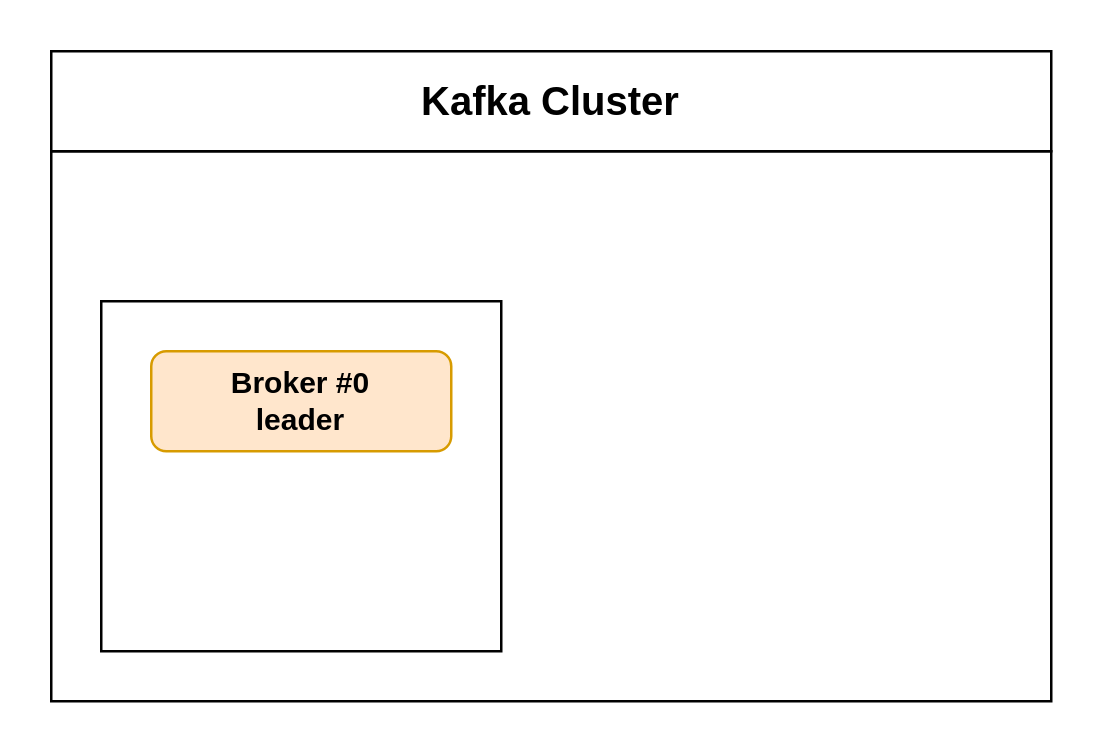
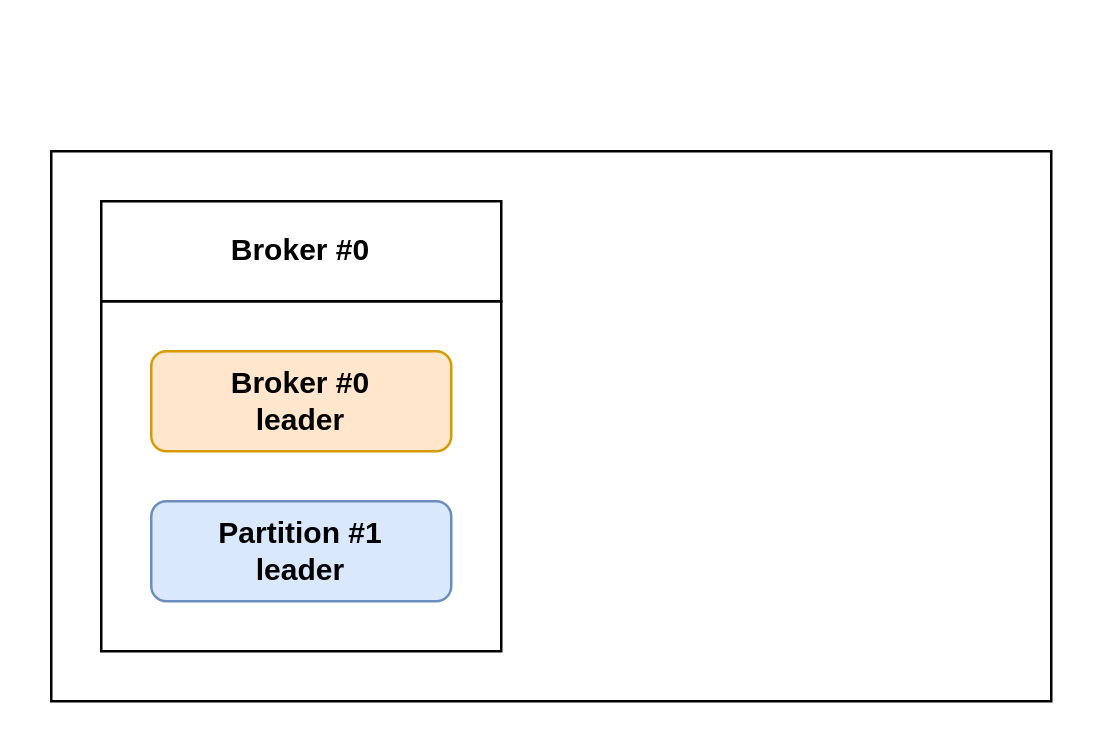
(551, 101) -> none
none -> (301, 251)
none -> (301, 551)
